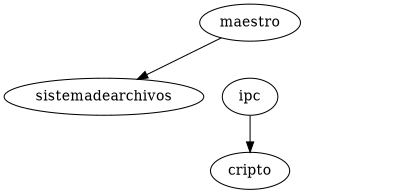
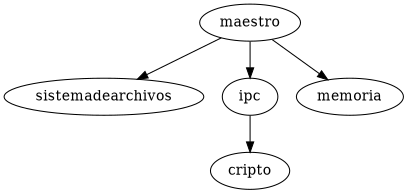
none -> (250, 55)
none -> (350, 97)
